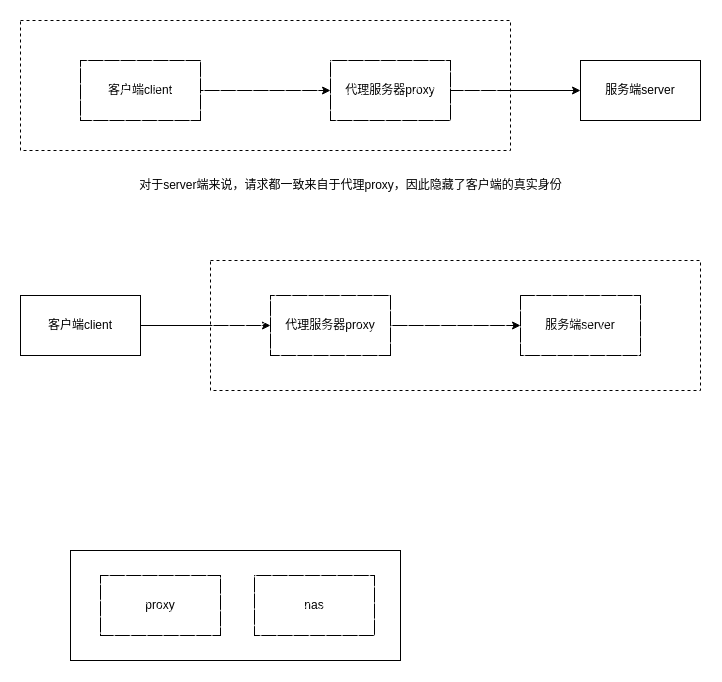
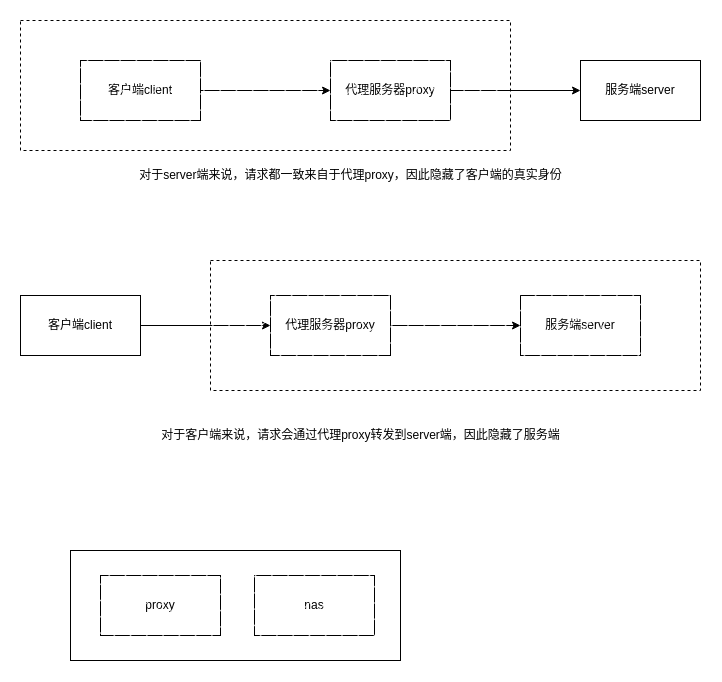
(351, 186) -> (351, 176)
none -> (361, 436)
